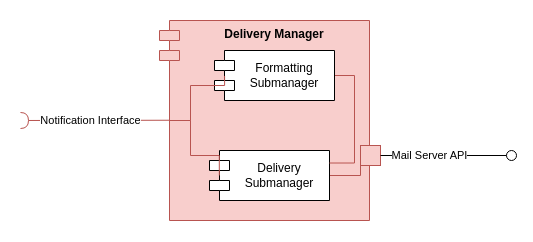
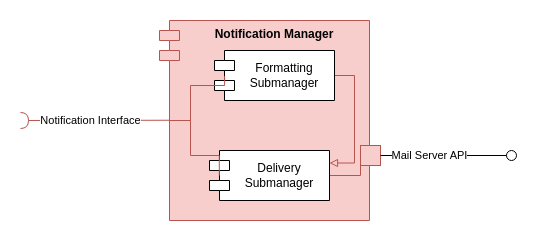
(275, 35) -> (275, 35)
(336, 163) -> (339, 163)
